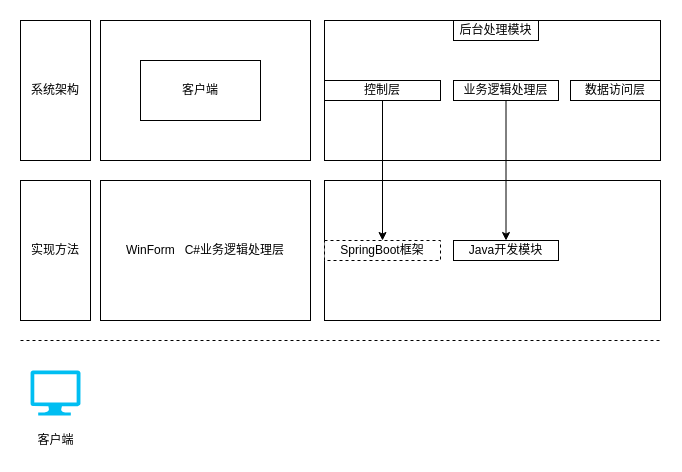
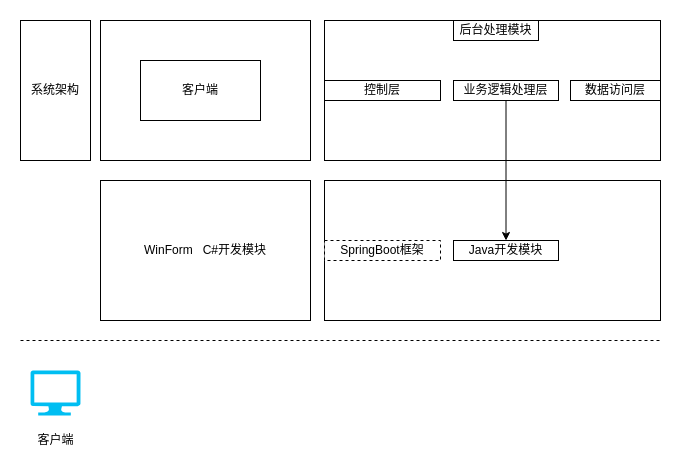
(383, 167) -> none
(56, 251) -> none
(206, 251) -> (206, 251)
